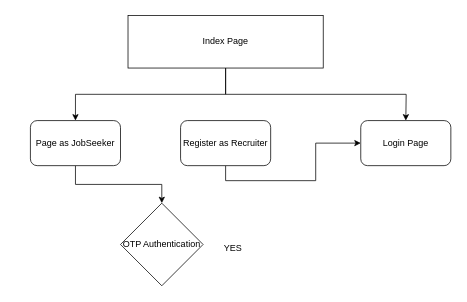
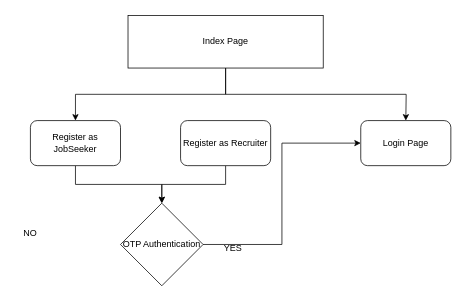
(75, 143) -> (75, 143)
(287, 180) -> (197, 184)
none -> (282, 217)
none -> (30, 233)
